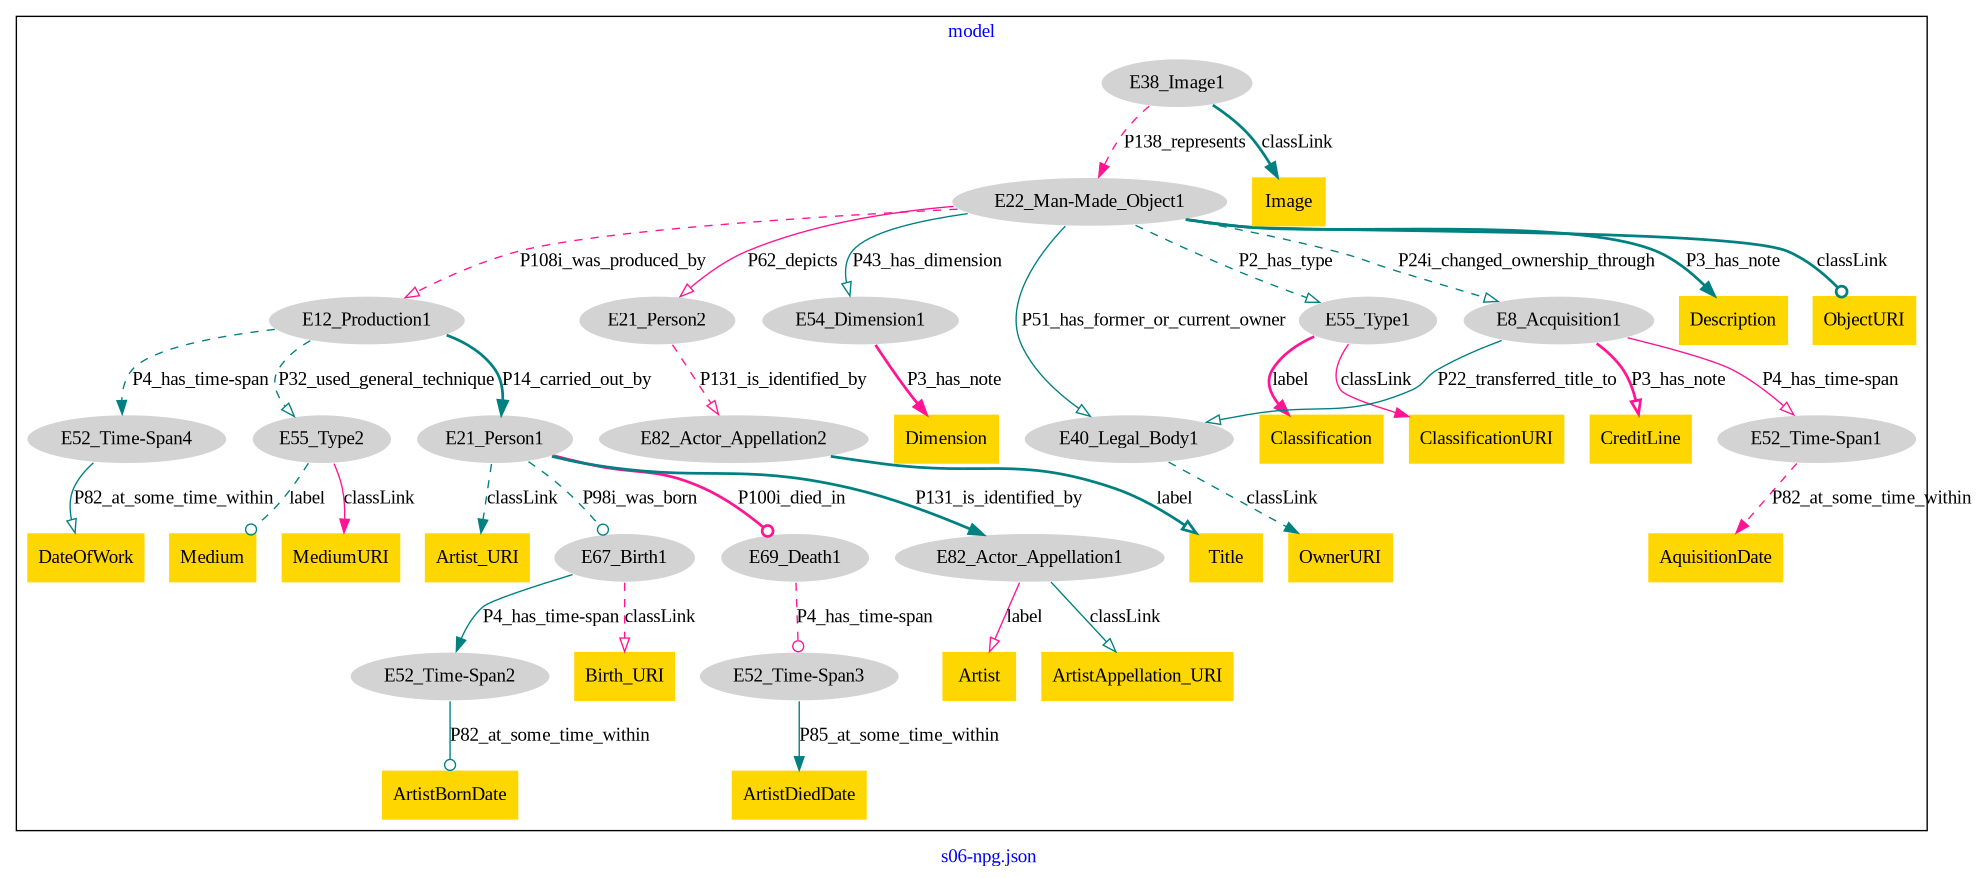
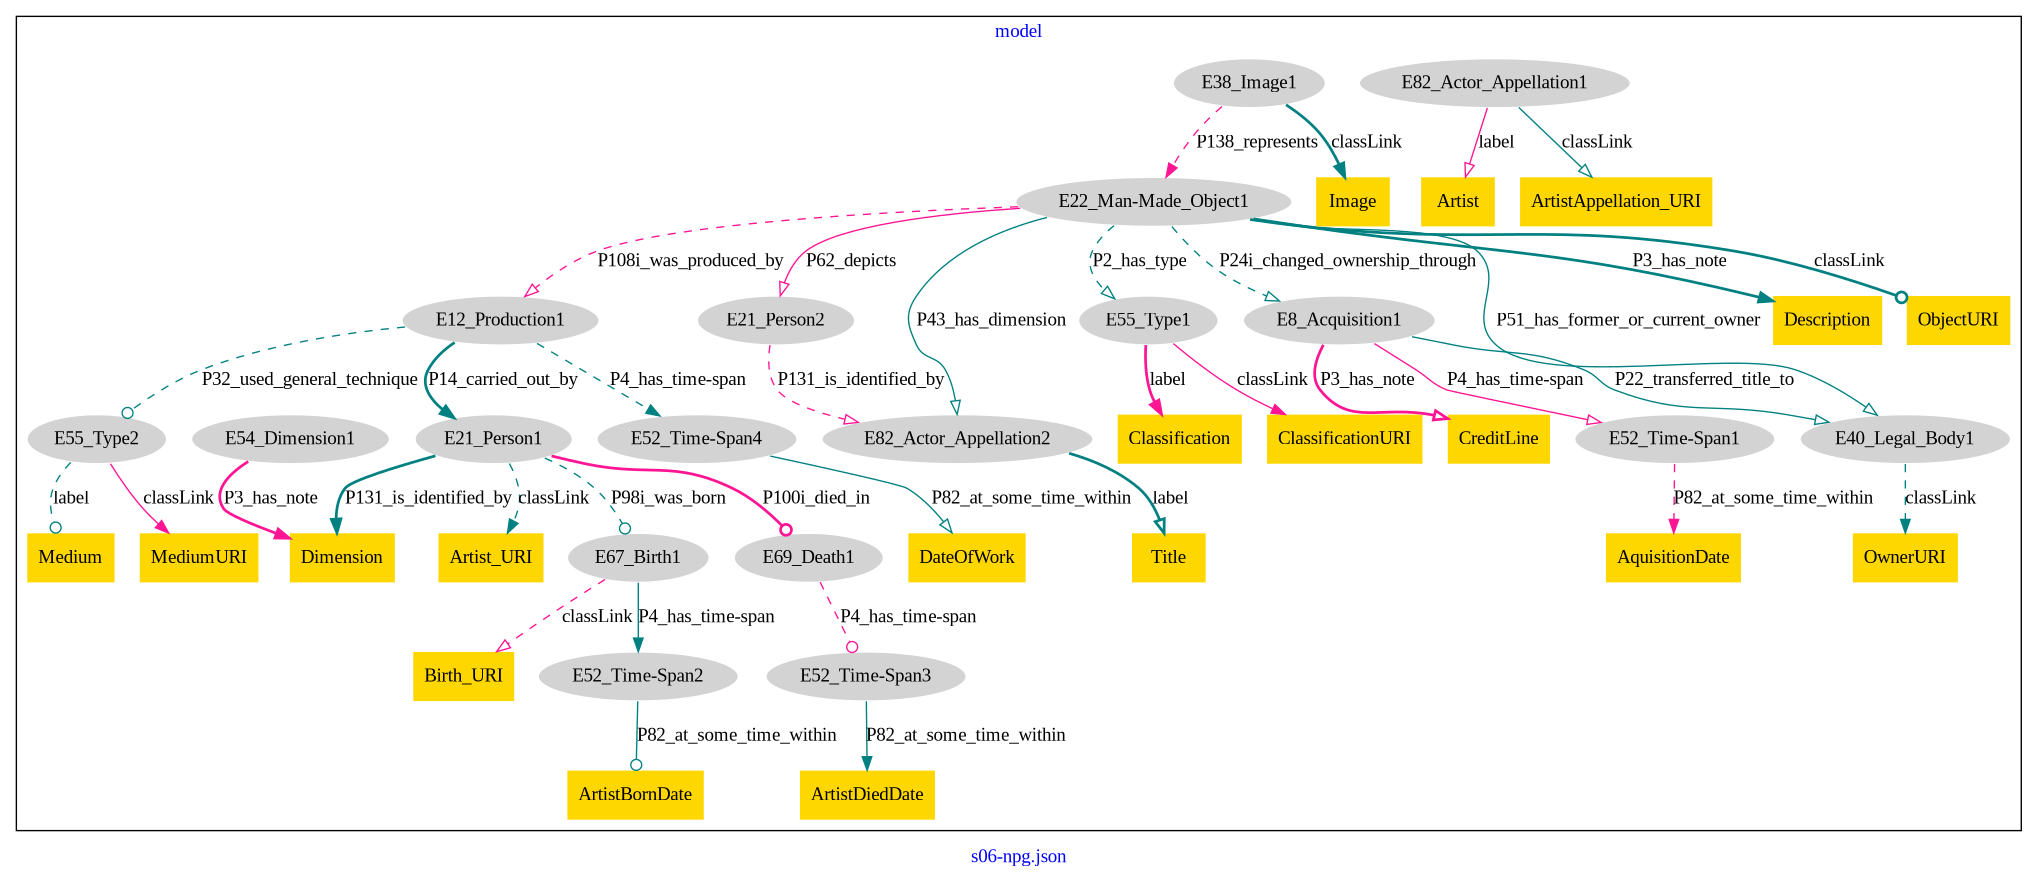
(891, 230) -> (926, 283)
(279, 368) -> (263, 351)
(765, 475) -> (374, 475)
(899, 736) -> (966, 736)
